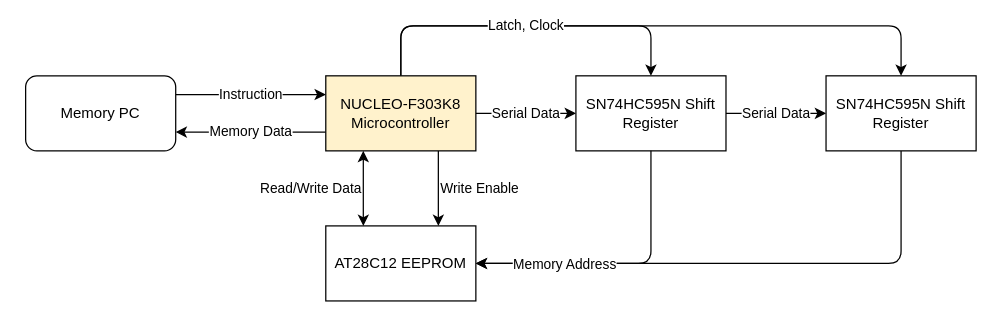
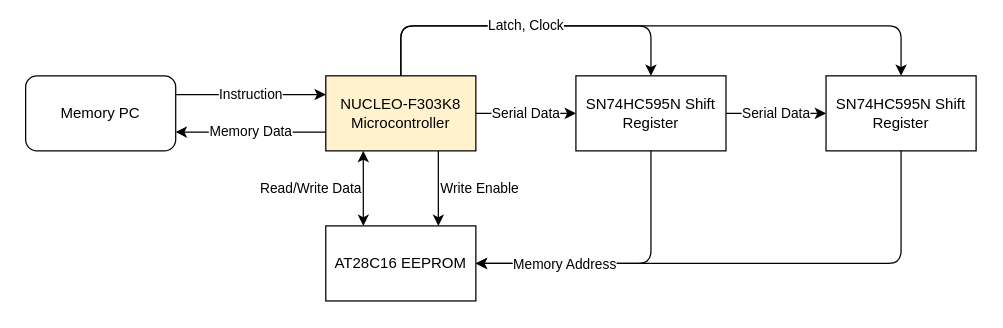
(401, 263) -> (401, 263)
